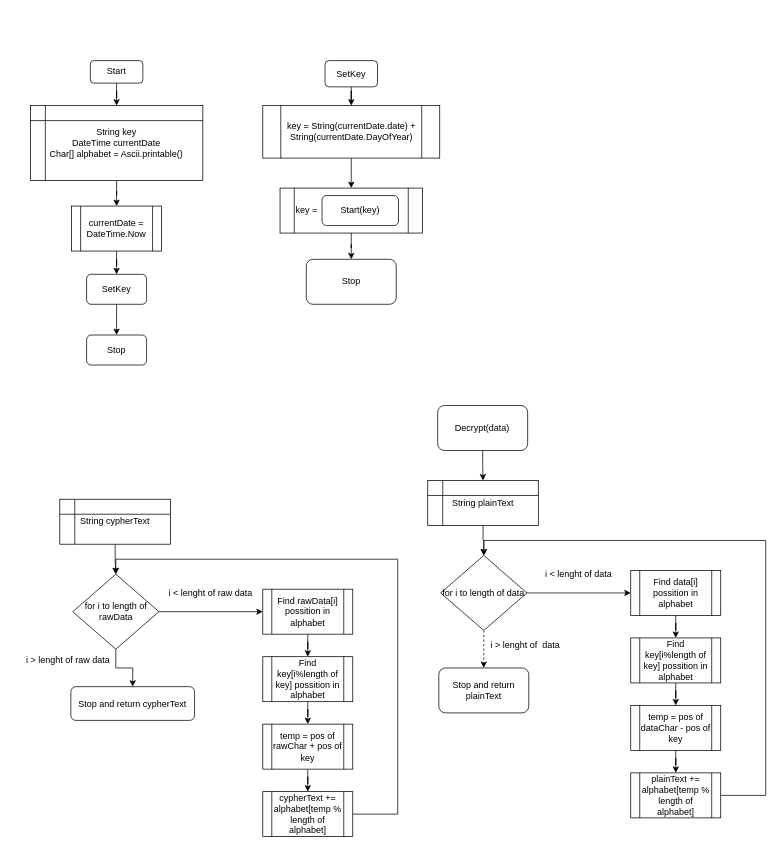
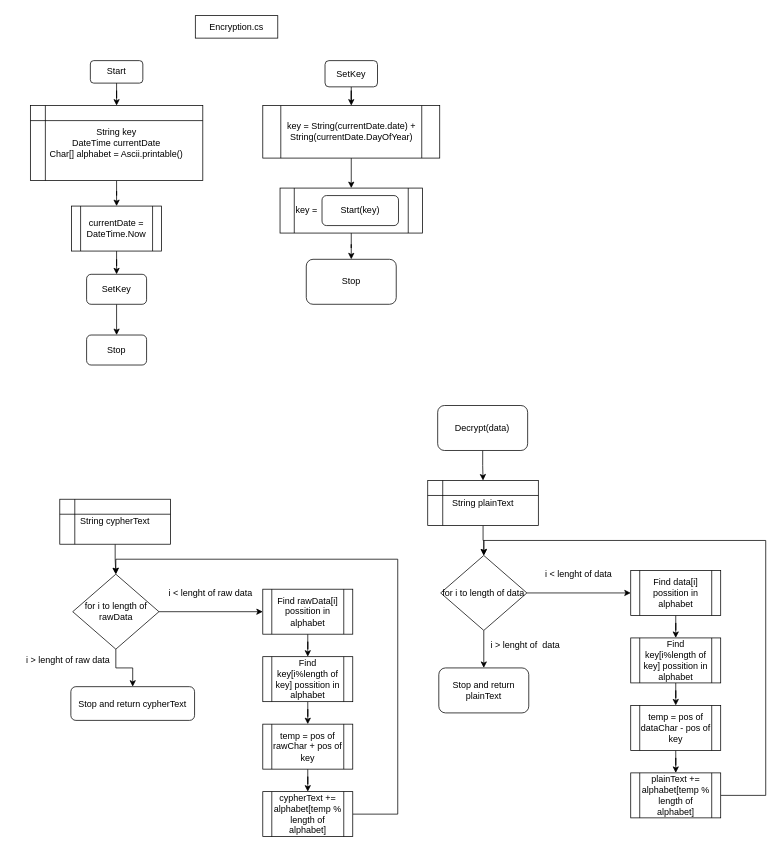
none -> (237, 27)
(484, 647) -> (484, 647)
